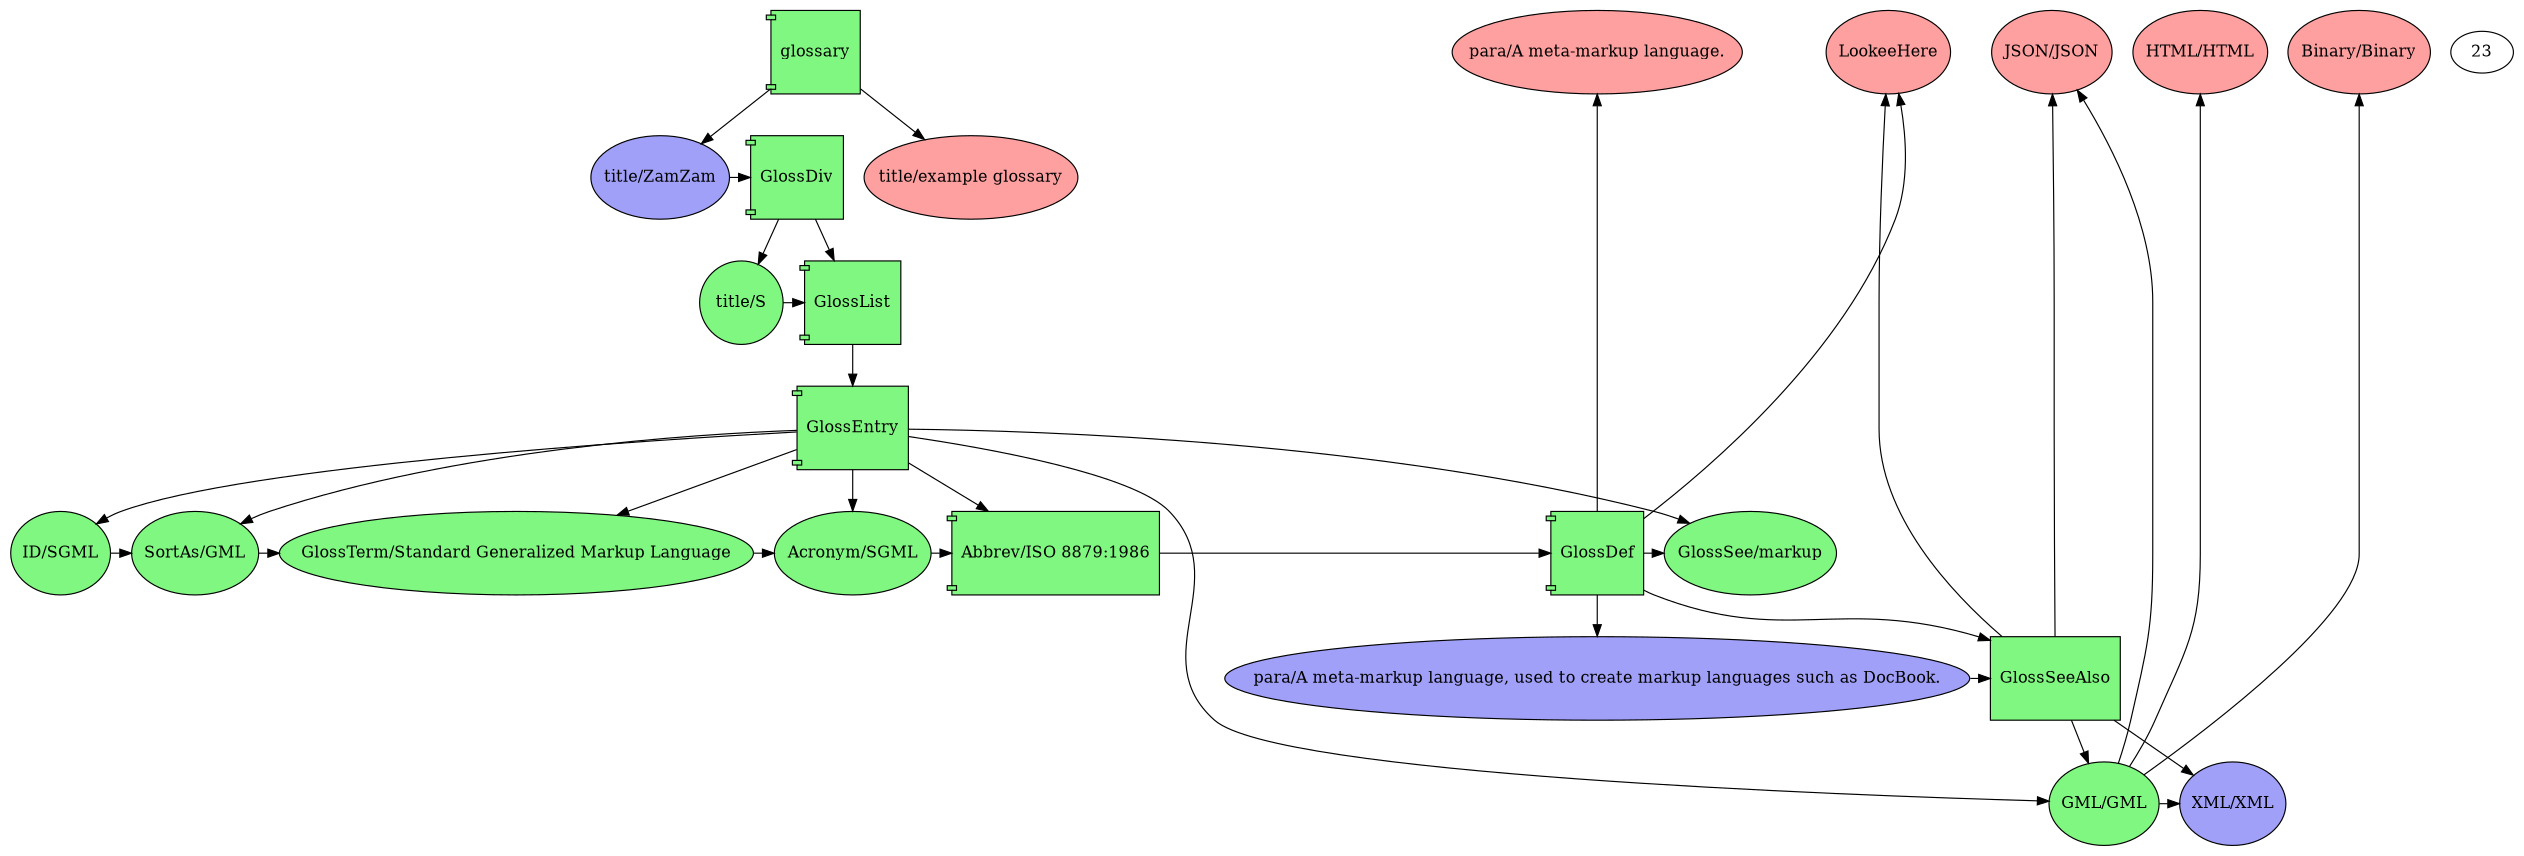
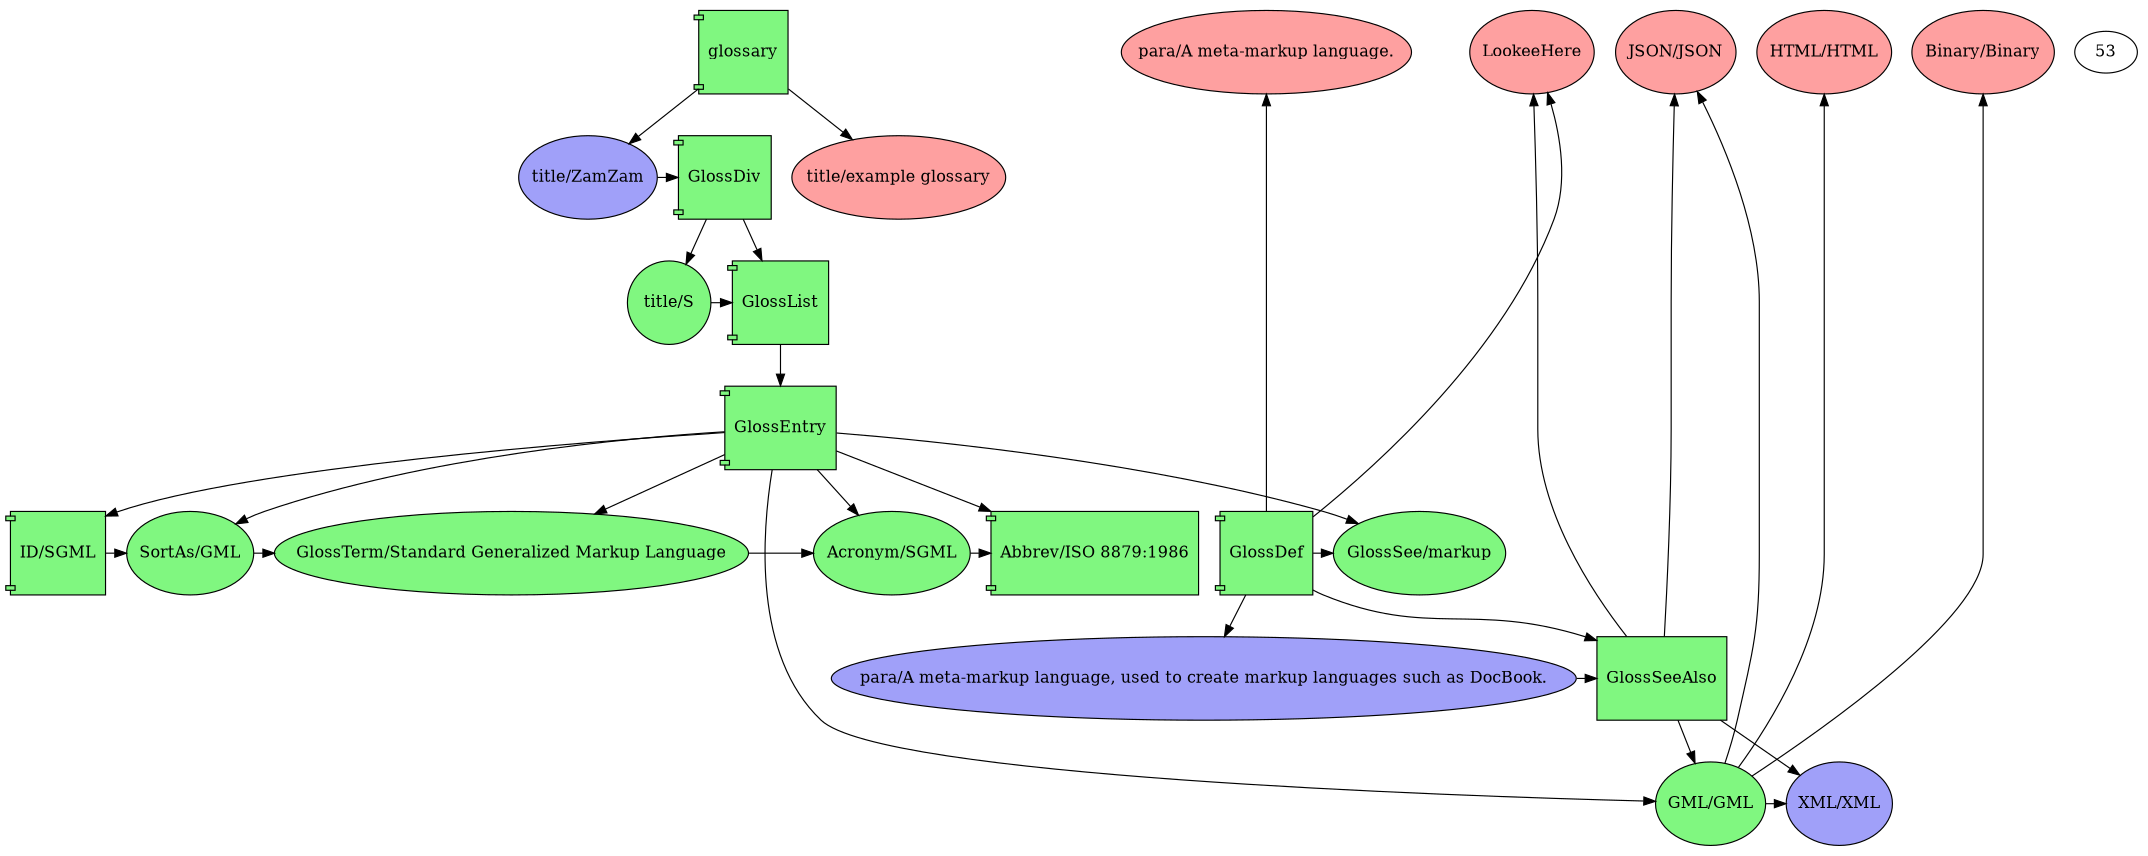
(2482, 52) -> (2106, 52)
(61, 553) -> (58, 553)
(1349, 553) -> none
